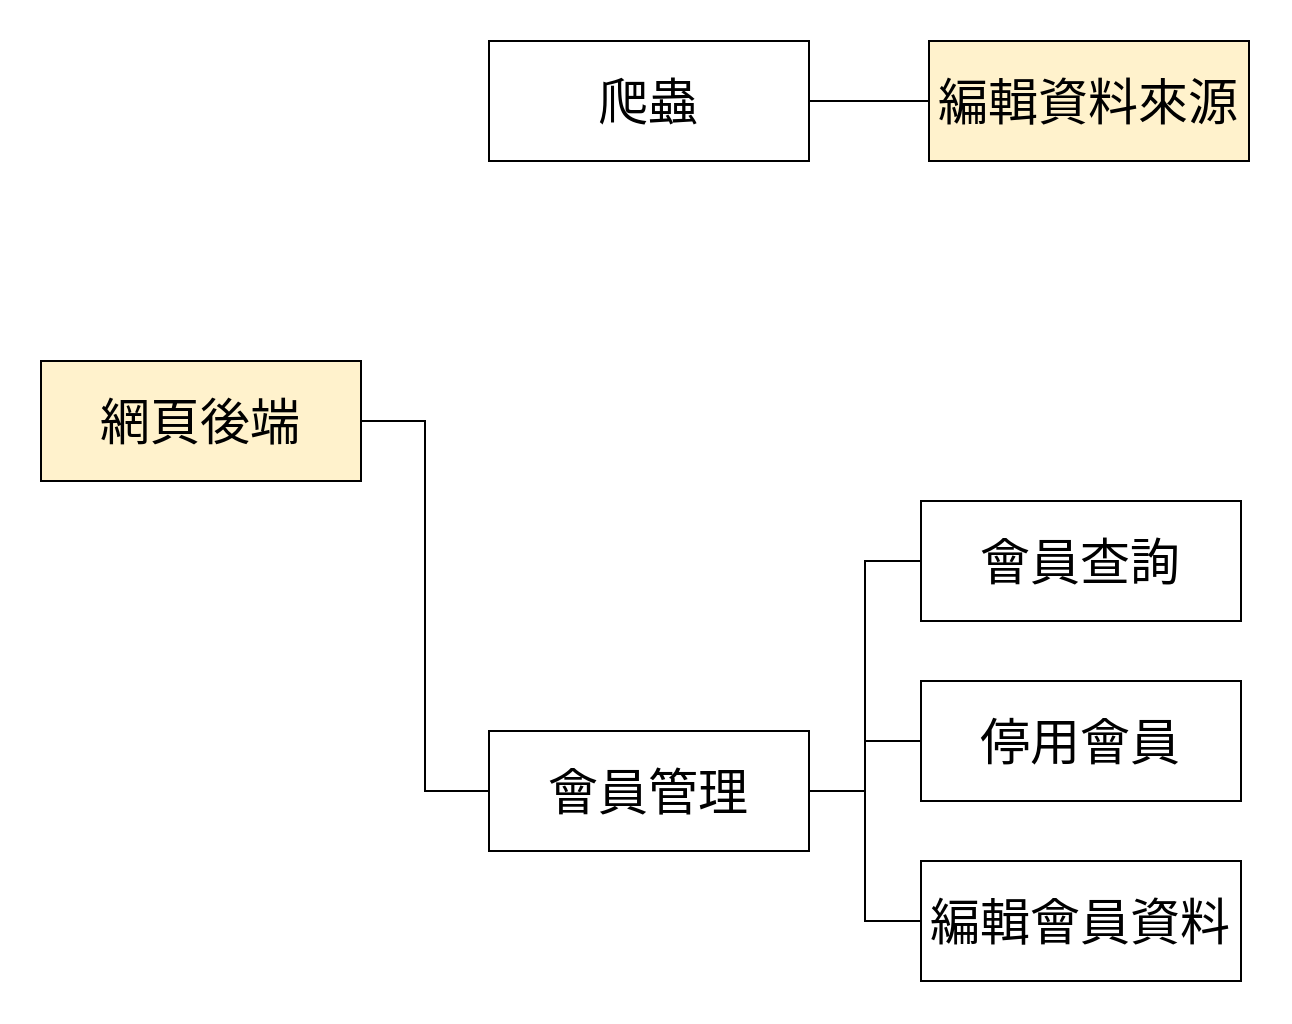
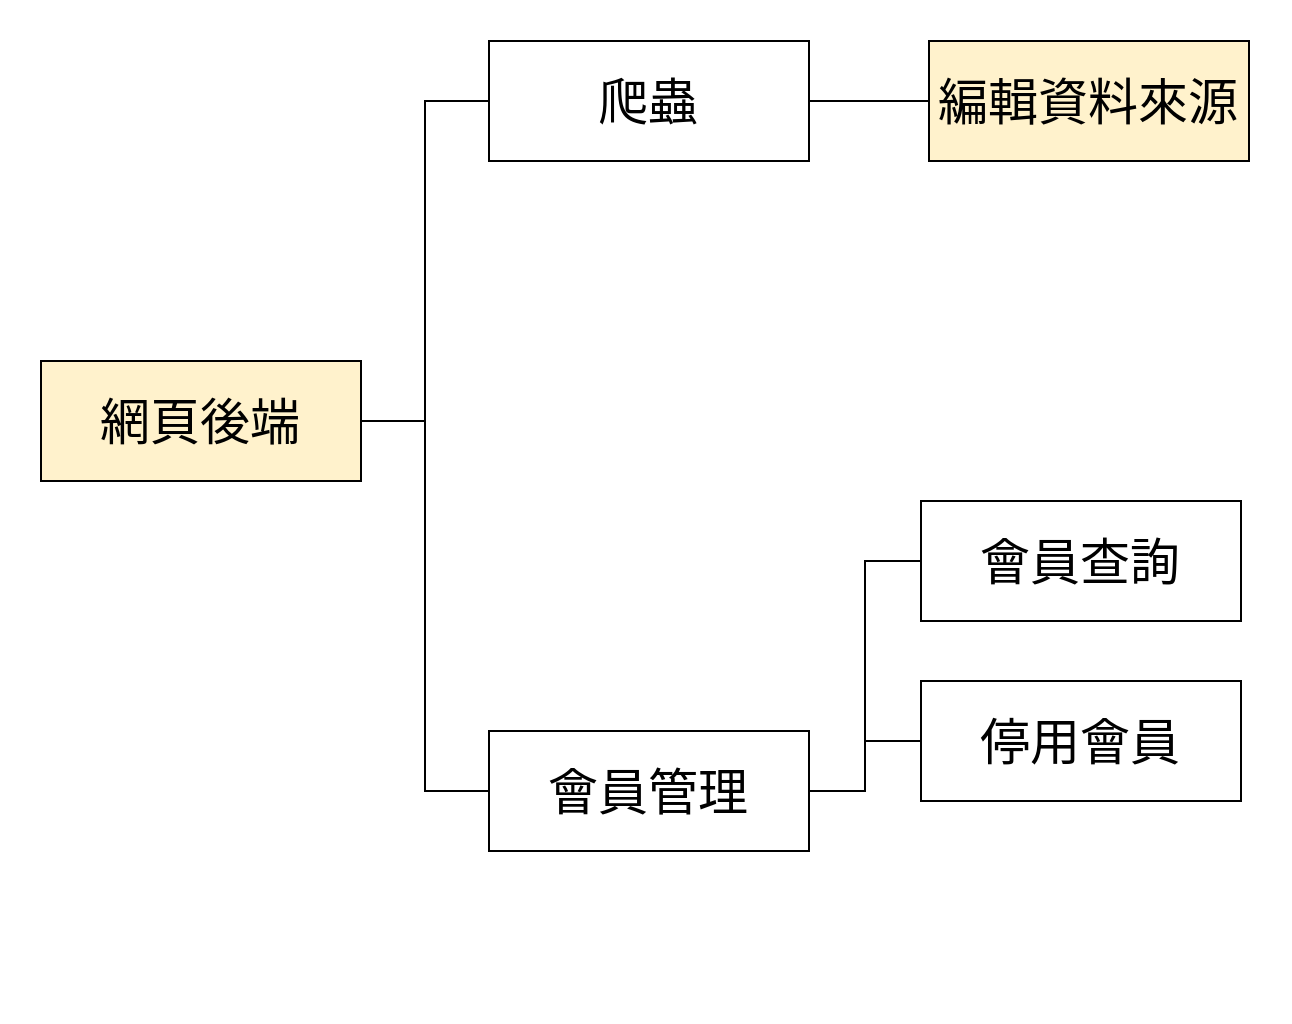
none -> (425, 228)
(865, 886) -> none
(1081, 921) -> none
